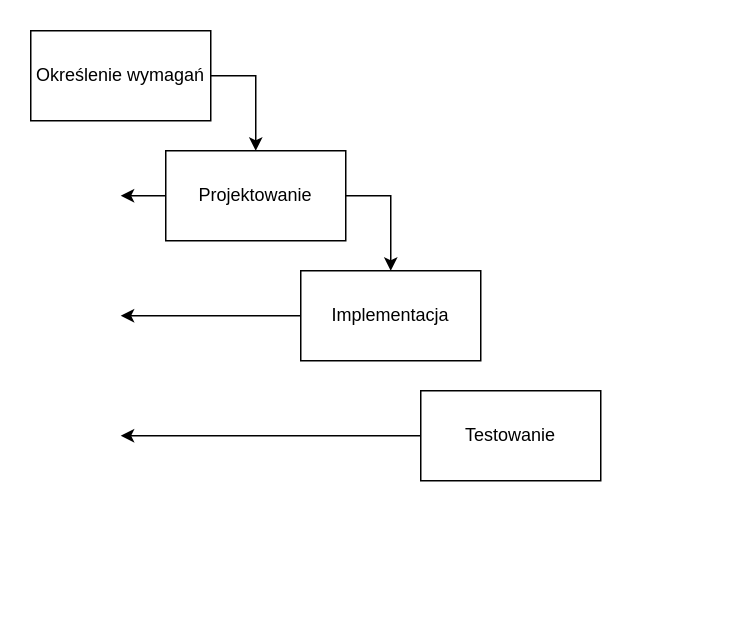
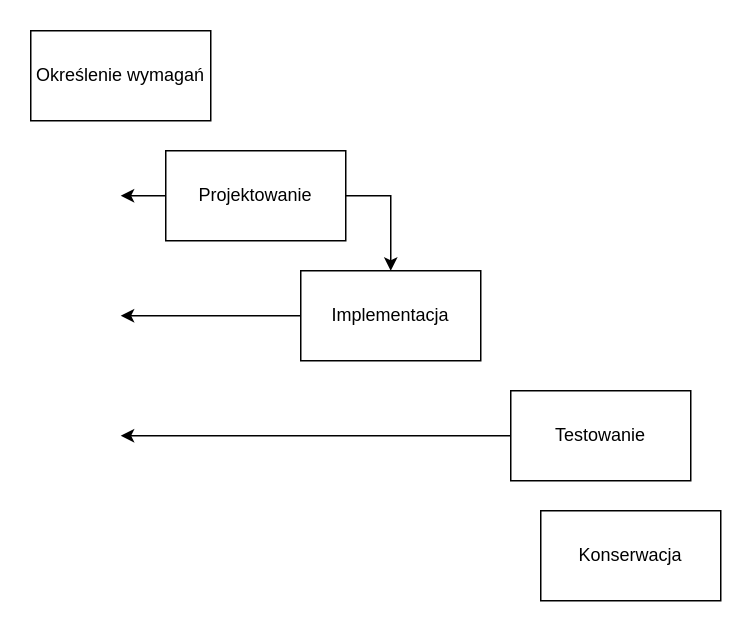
(256, 86) -> none
(511, 436) -> (601, 436)
none -> (631, 556)
